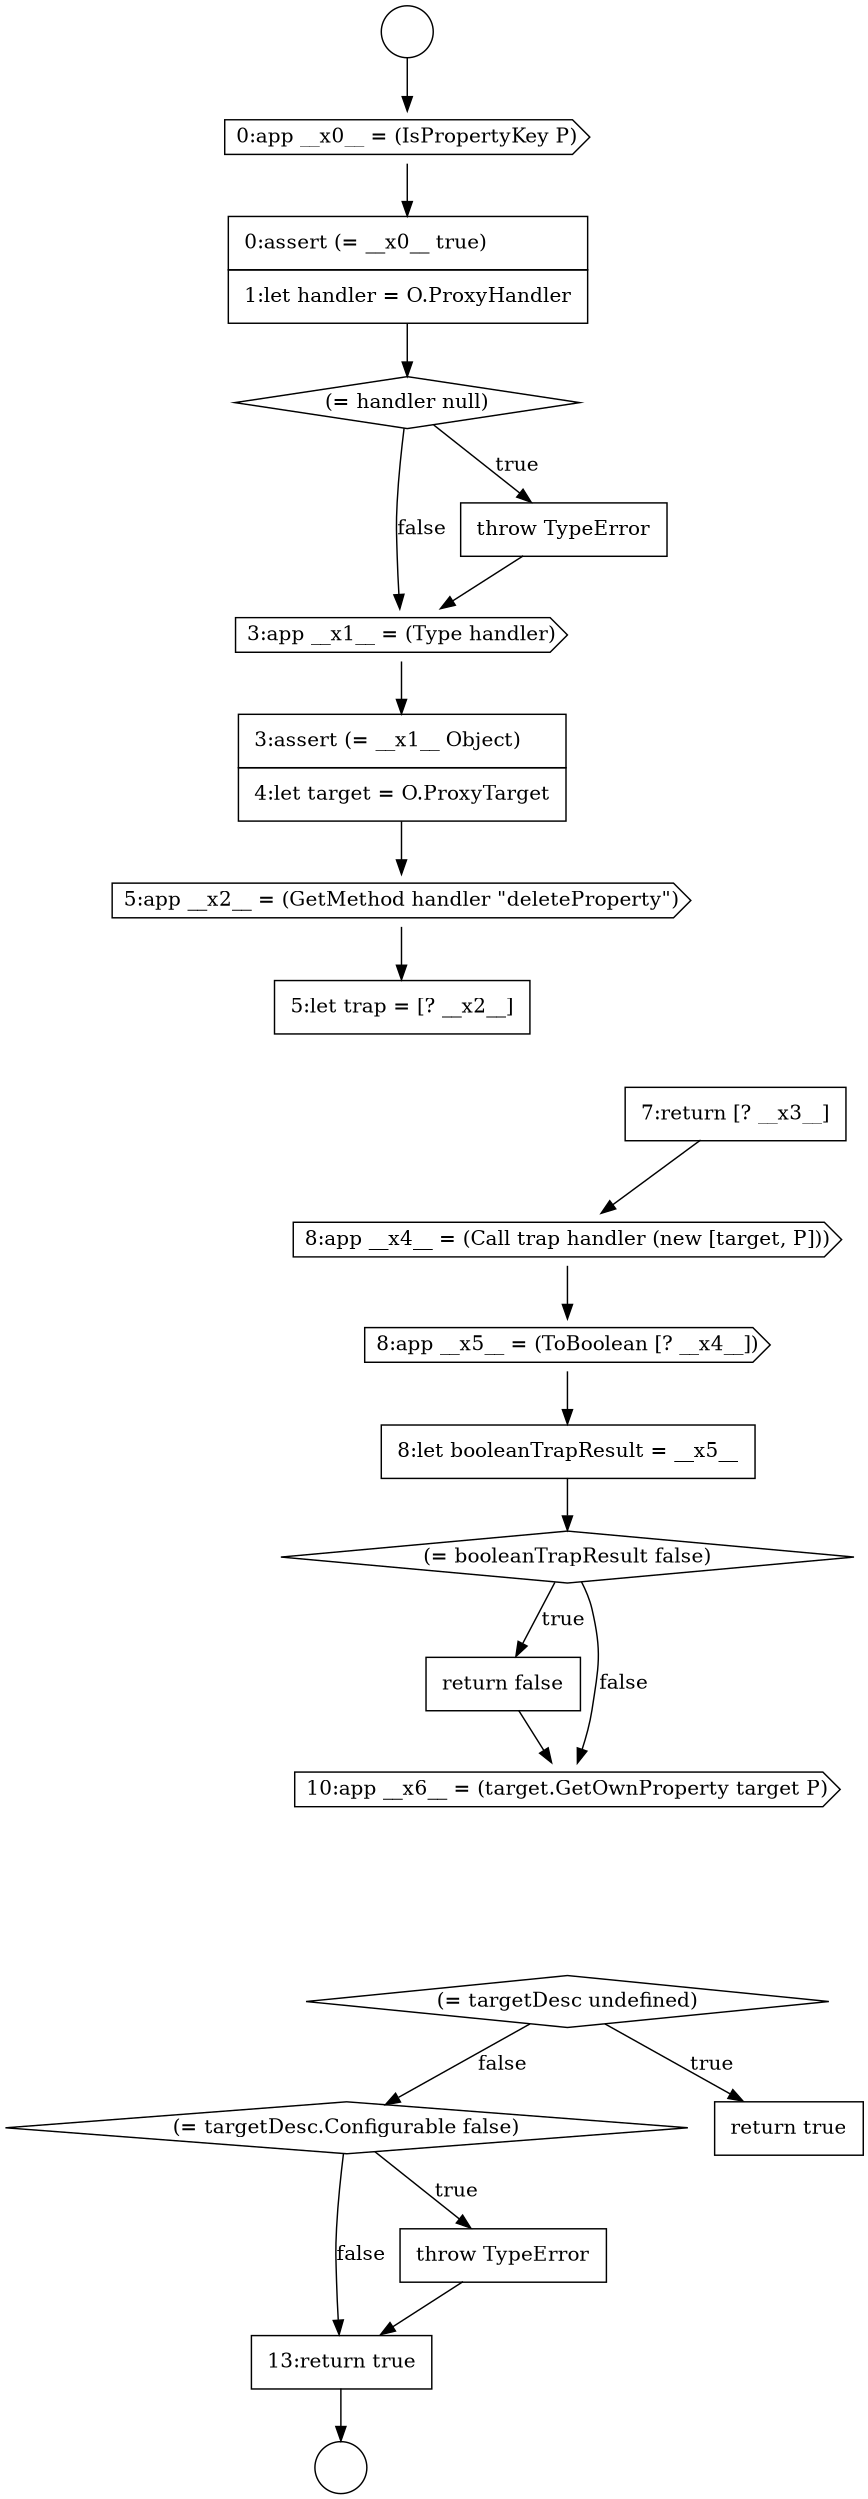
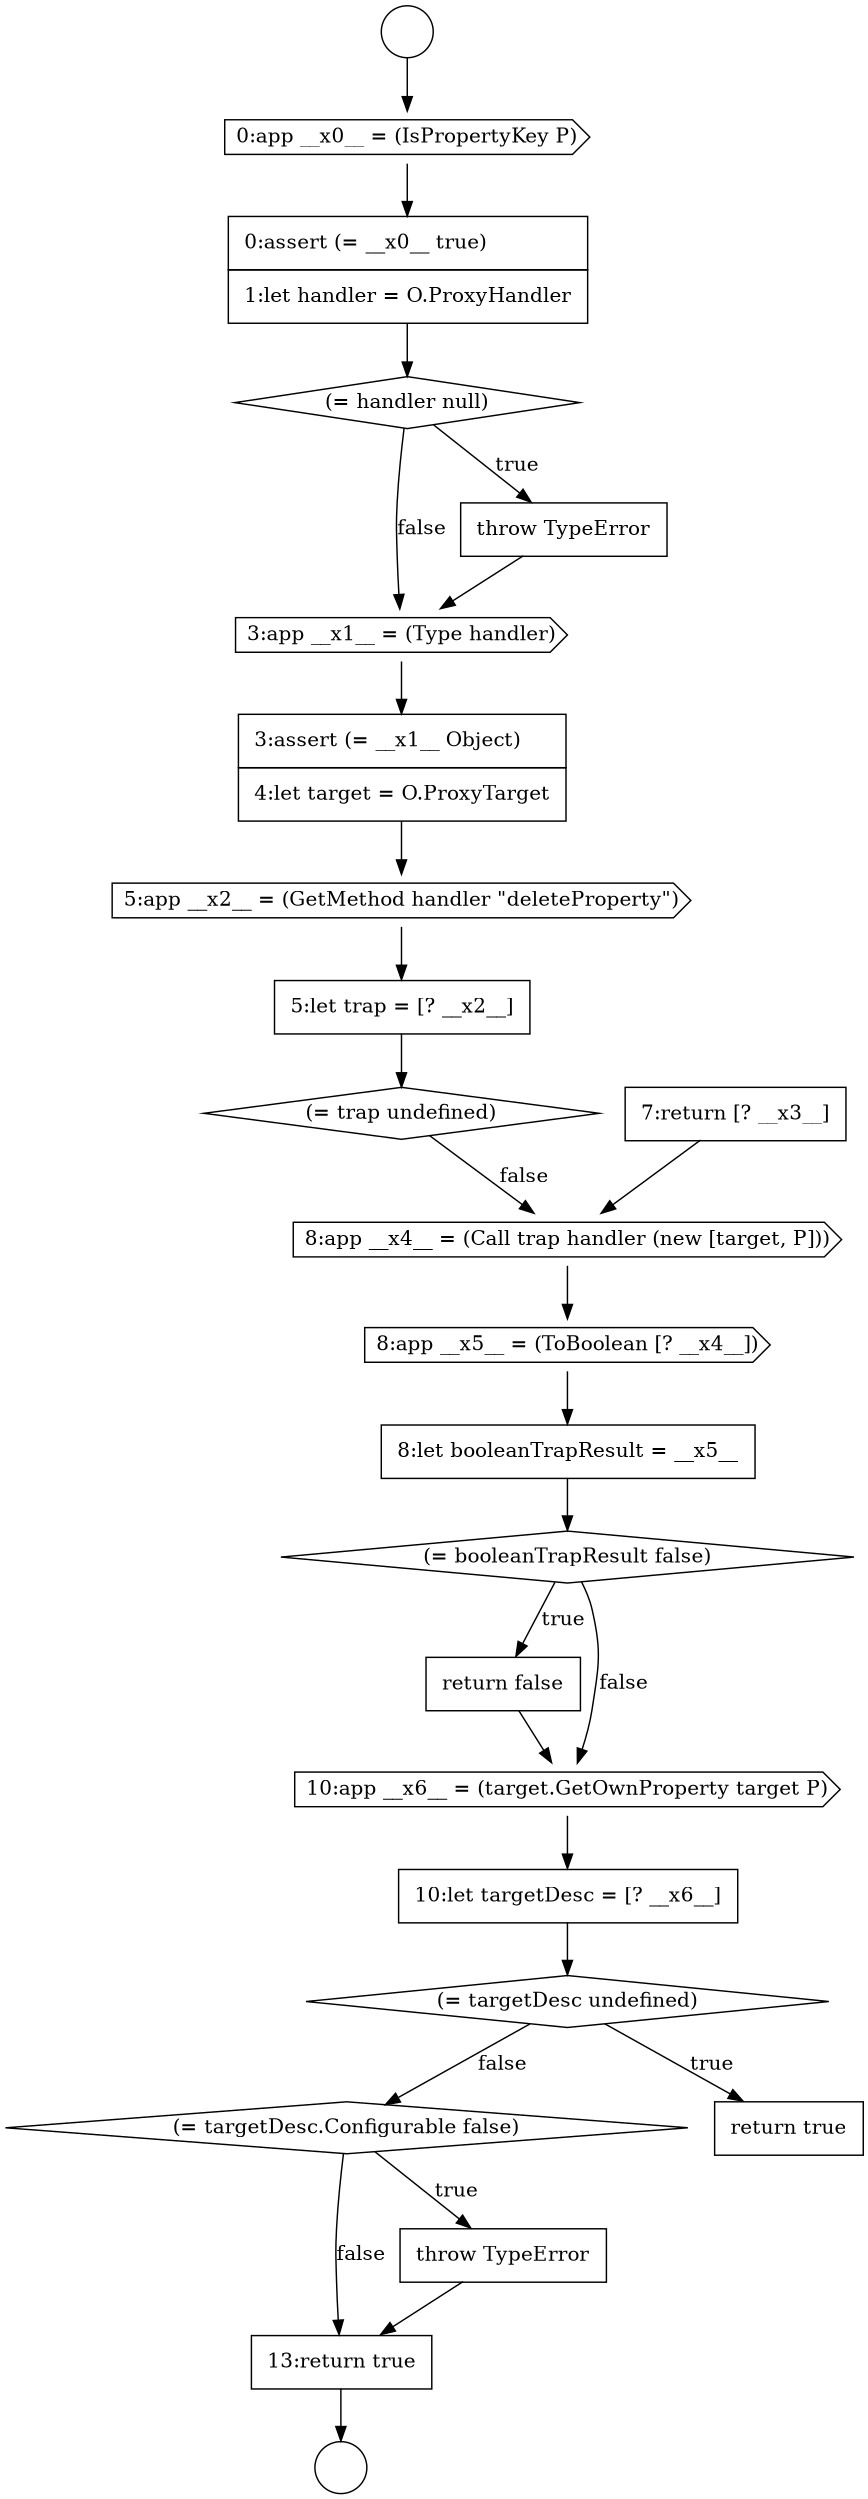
none -> (401, 1113)
none -> (567, 1895)
